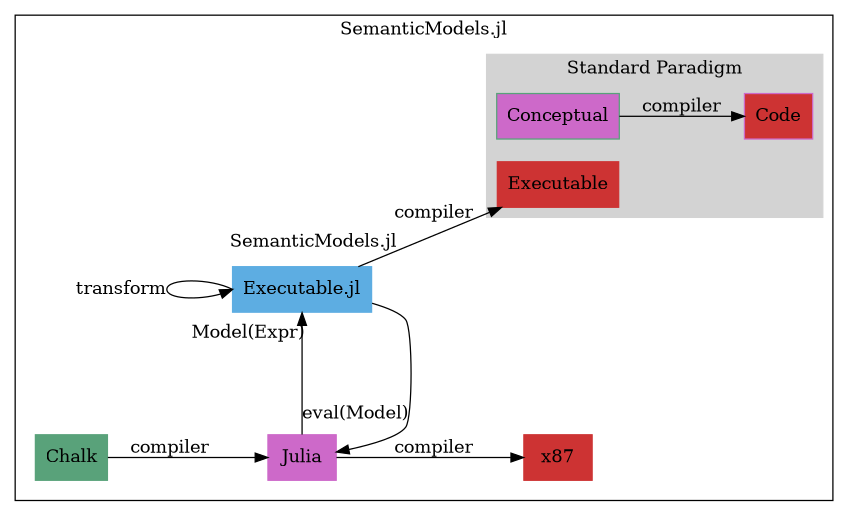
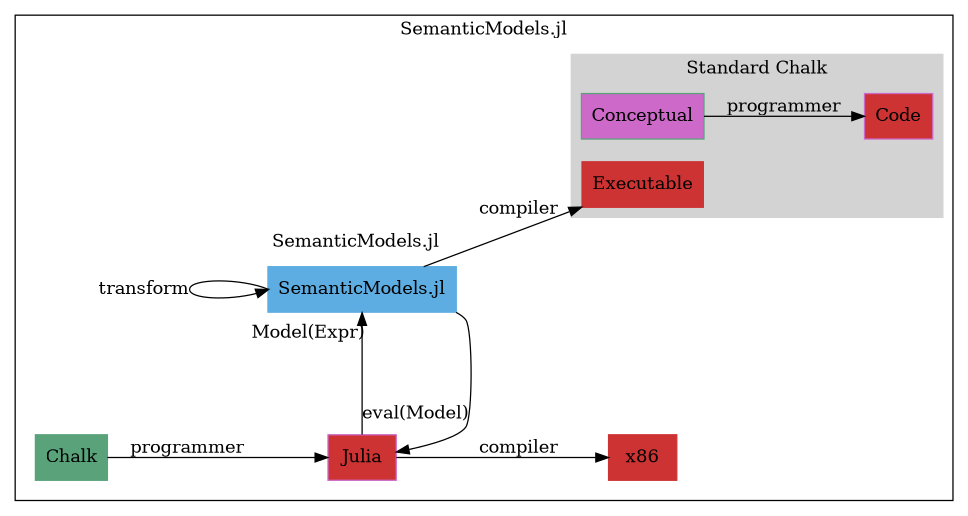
(655, 69) -> (757, 69)
(682, 107) -> (784, 107)
(302, 289) -> (362, 289)
(170, 448) -> (188, 448)
(302, 458) -> (362, 458)
(558, 458) -> (643, 458)
